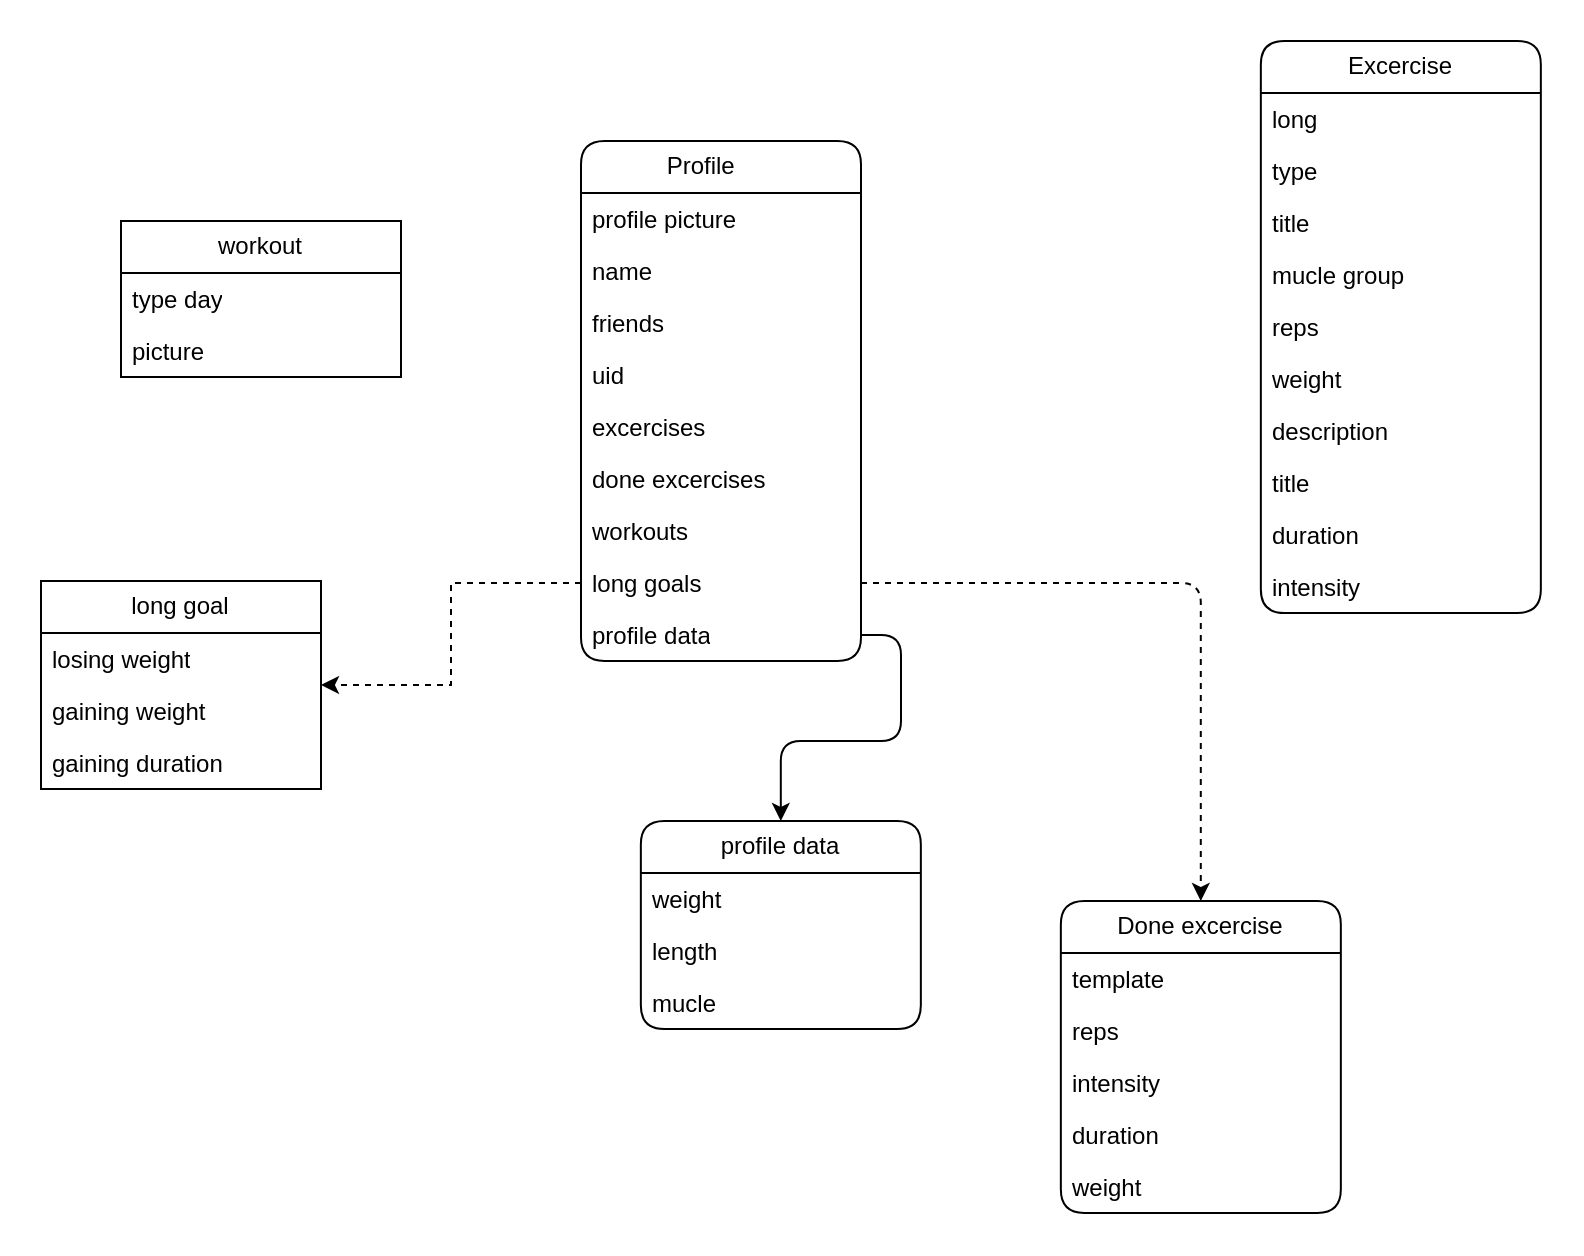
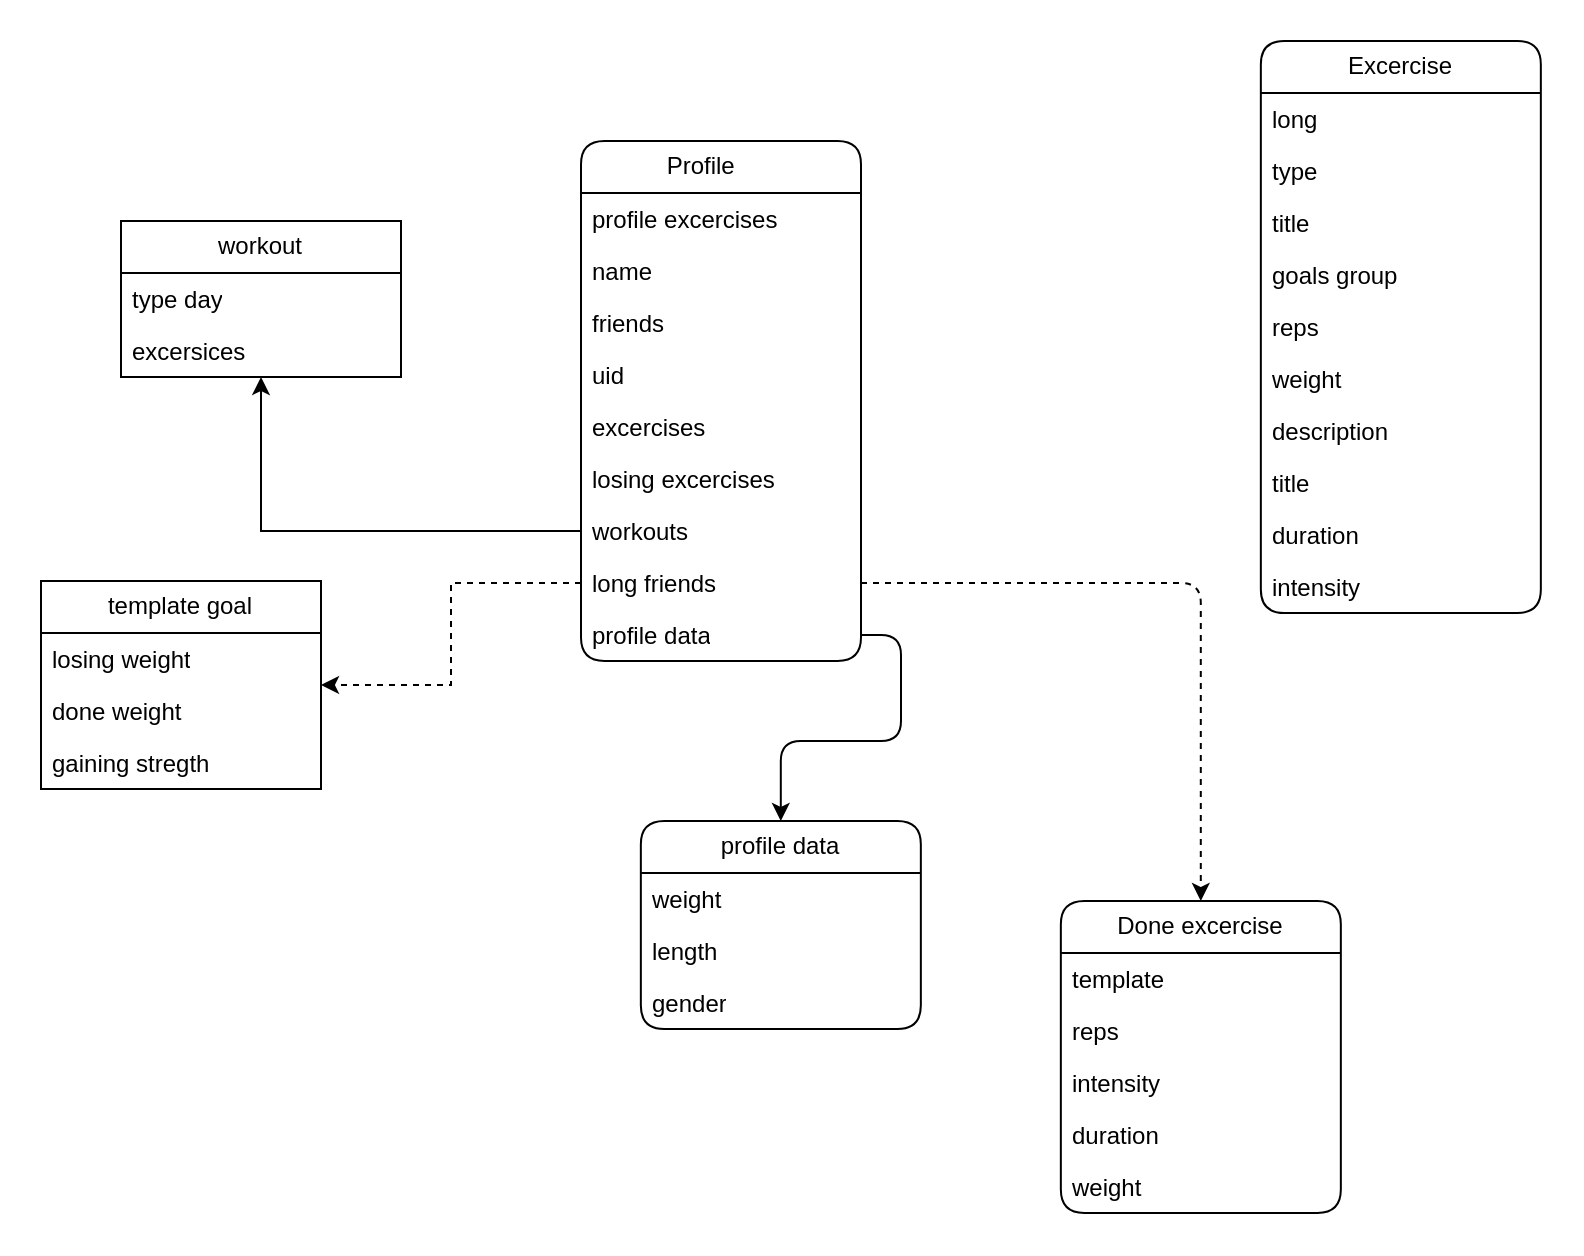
(681, 221) -> (701, 221)
(1341, 277) -> (1341, 277)
(177, 353) -> (197, 353)
(688, 481) -> (695, 481)
none -> (351, 531)
(651, 585) -> (664, 585)
(181, 607) -> (181, 607)
(135, 713) -> (121, 713)
(148, 765) -> (144, 765)
(683, 1005) -> (693, 1005)
